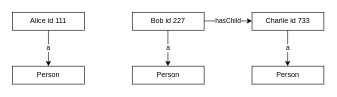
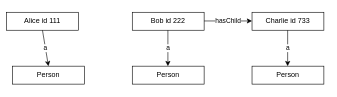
(48, 21) -> (42, 21)
(168, 21) -> (168, 21)
